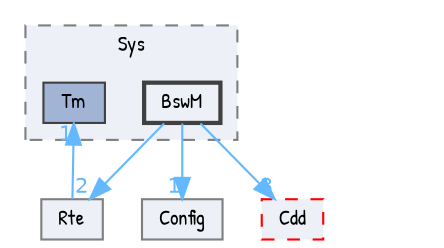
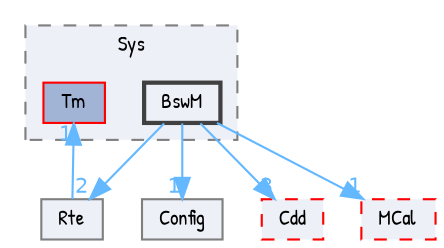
(74, 103) -> (74, 103)
none -> (398, 219)
